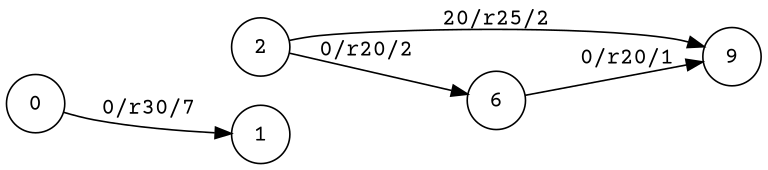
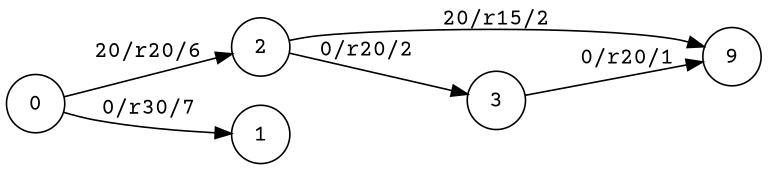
(496, 19) -> (496, 19)
none -> (140, 77)
(496, 100) -> (496, 100)
